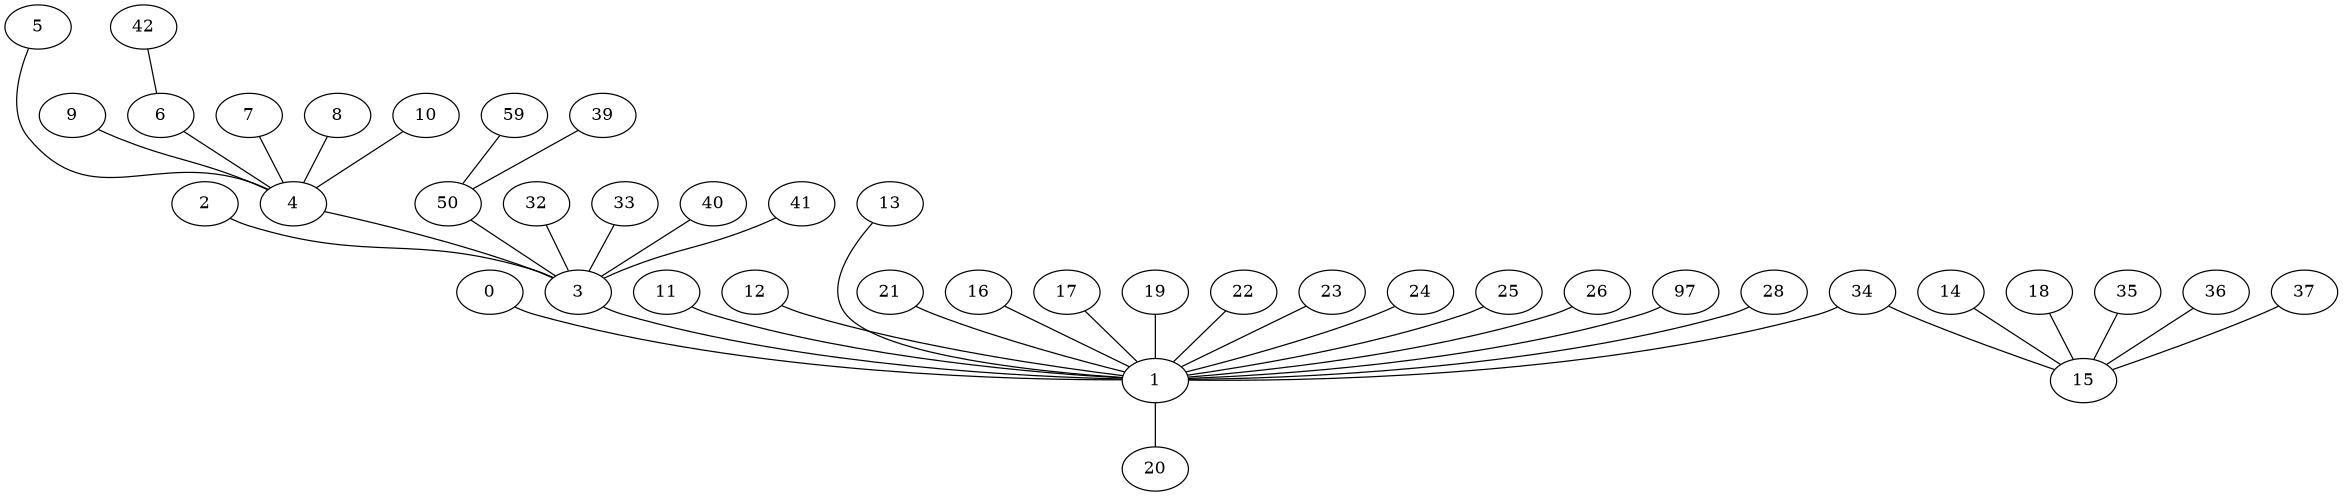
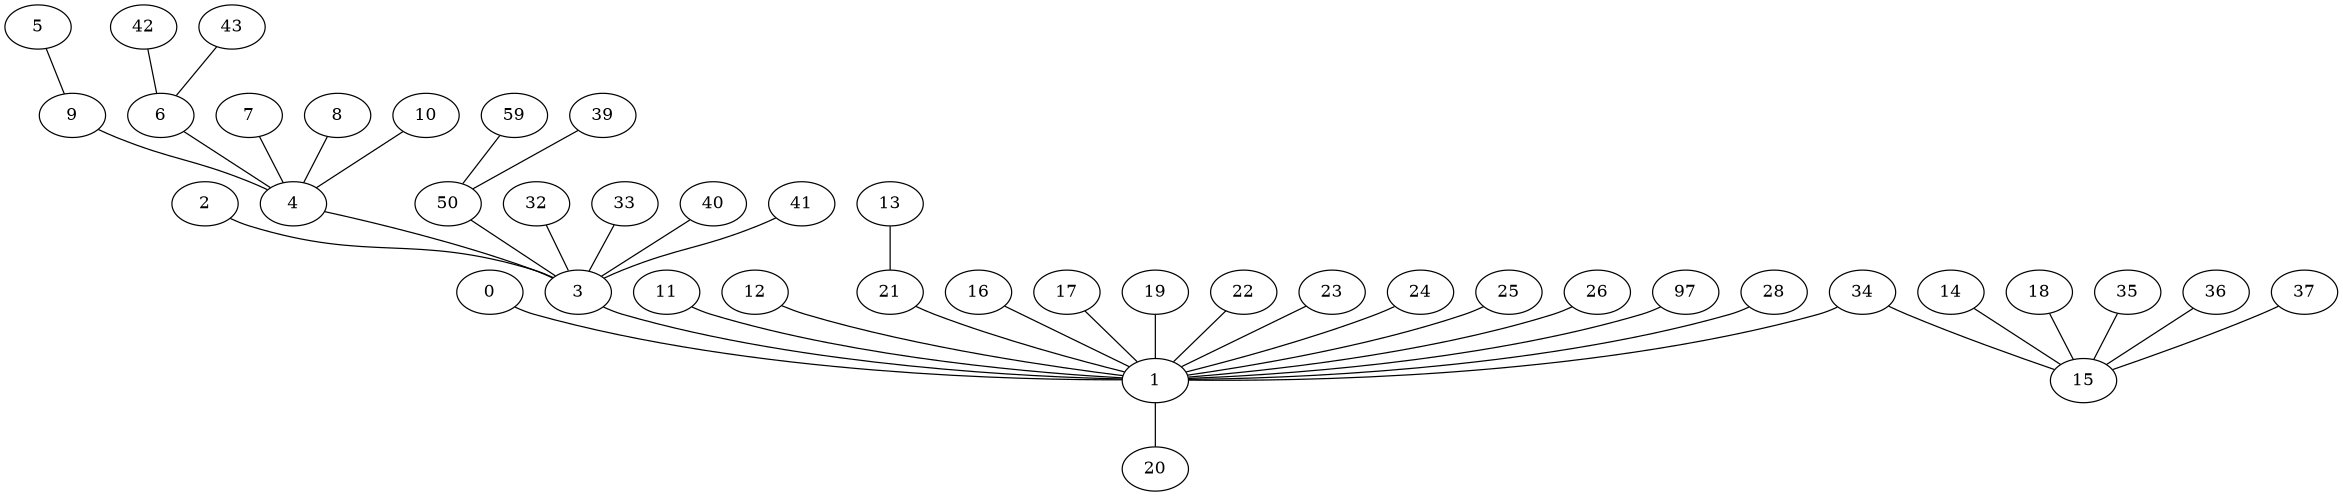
none -> (232, 27)
(97, 176) -> (55, 71)
(849, 317) -> (890, 248)
